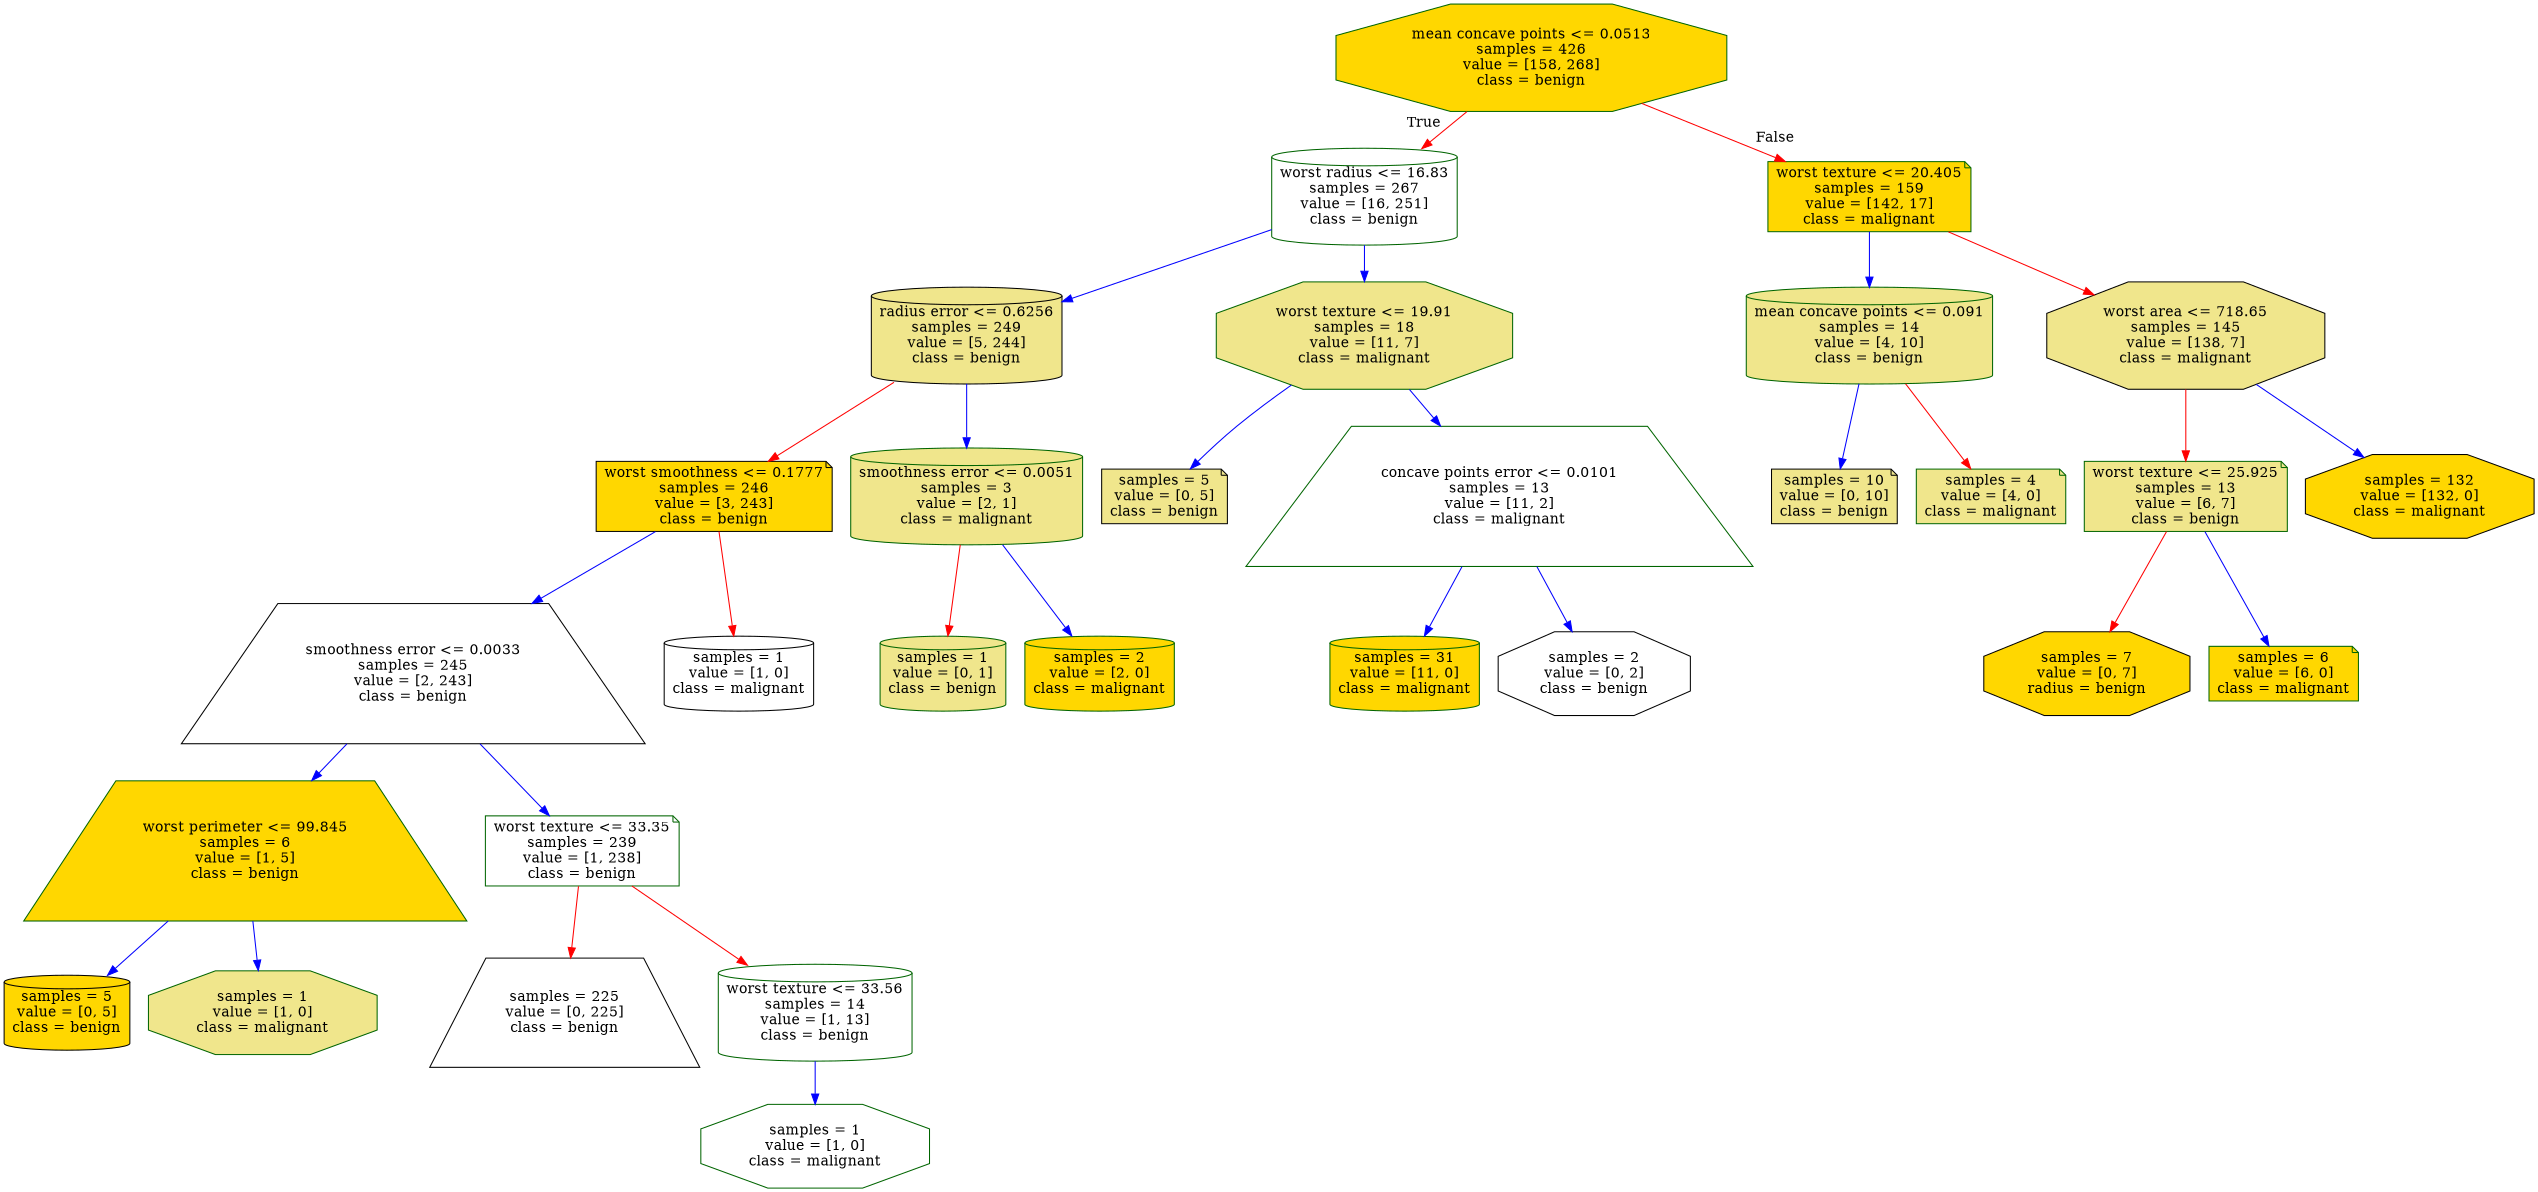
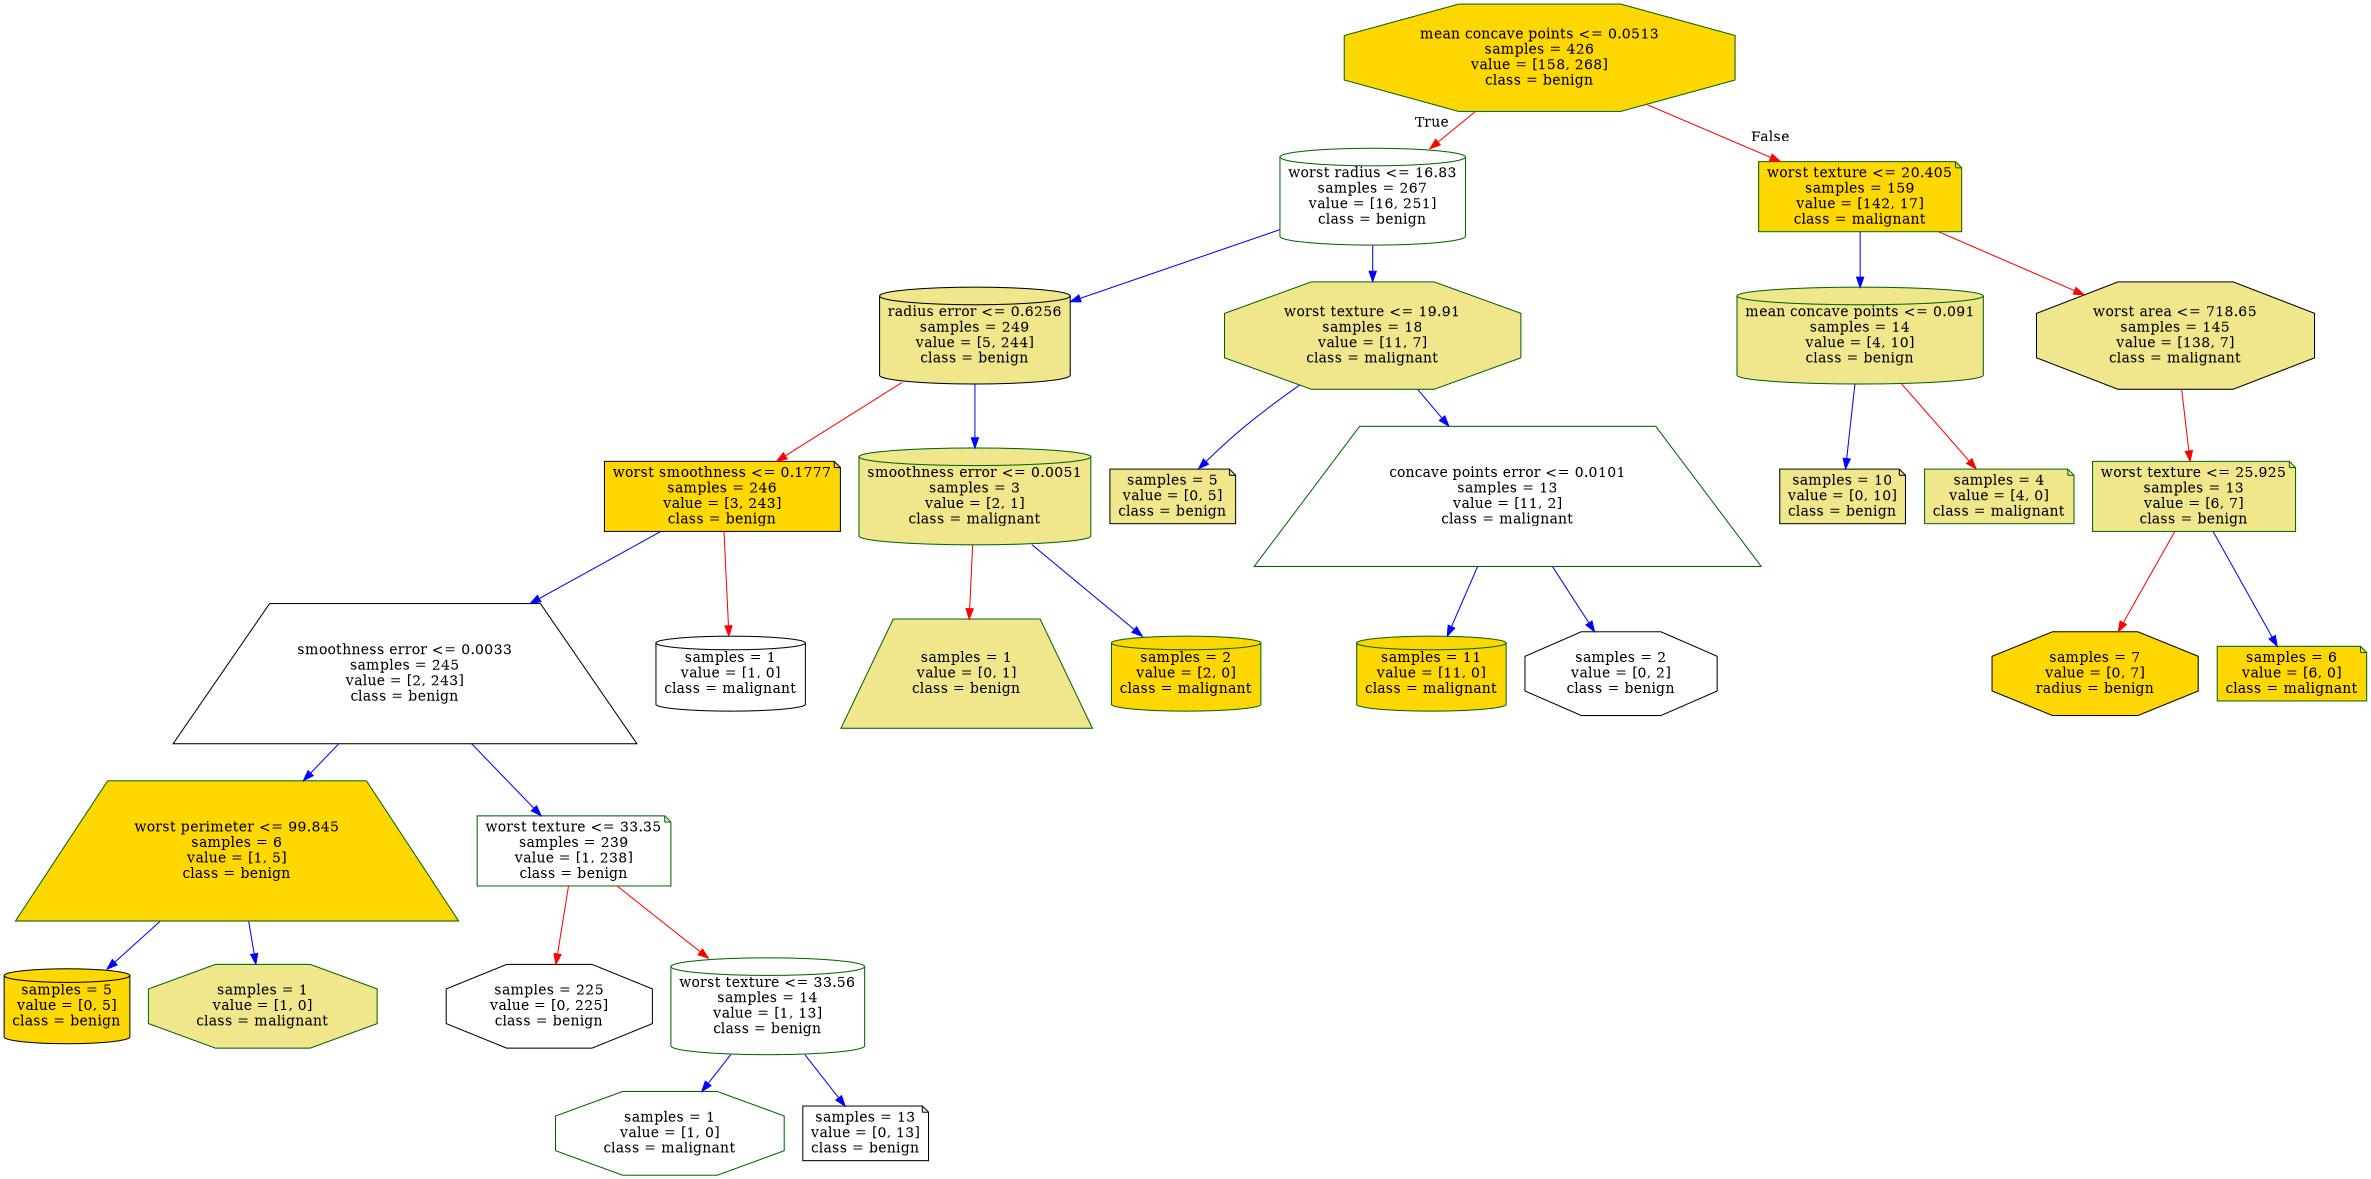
(2420, 496) -> none
(943, 674) -> (967, 674)
(1405, 674) -> (1431, 674)
(565, 1013) -> (549, 1006)
none -> (866, 1133)
